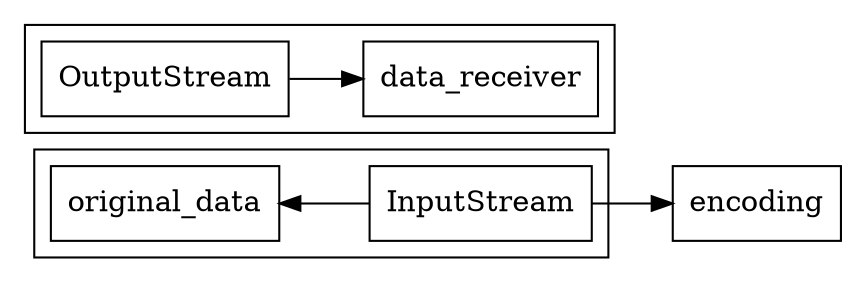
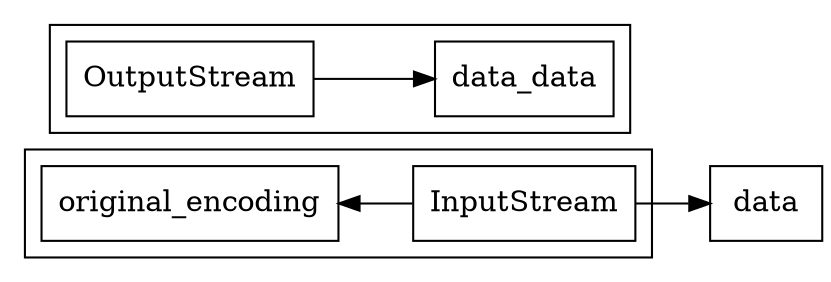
(481, 79) -> (524, 79)
(165, 203) -> (190, 203)
(757, 203) -> (766, 203)
